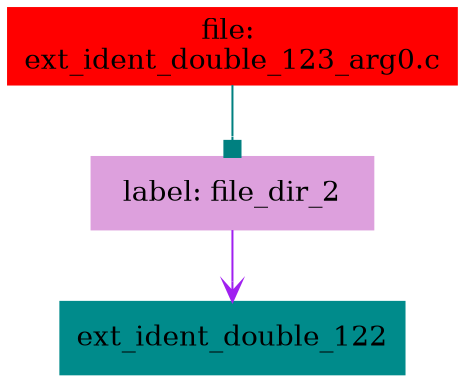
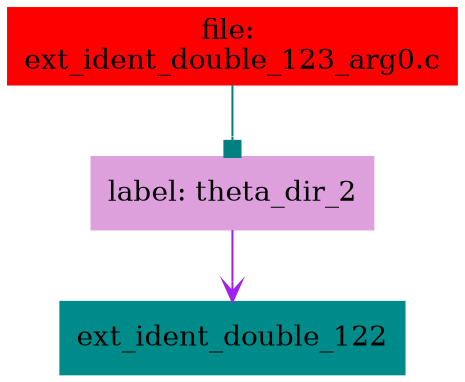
(232, 193) -> (232, 193)
